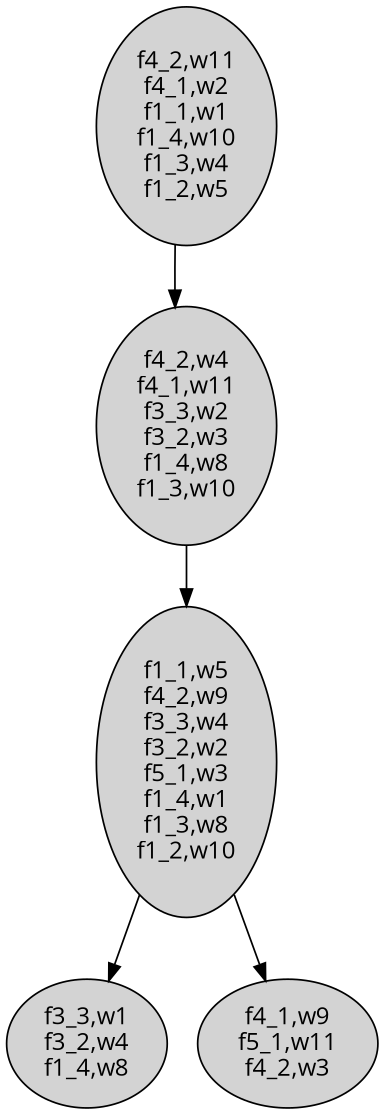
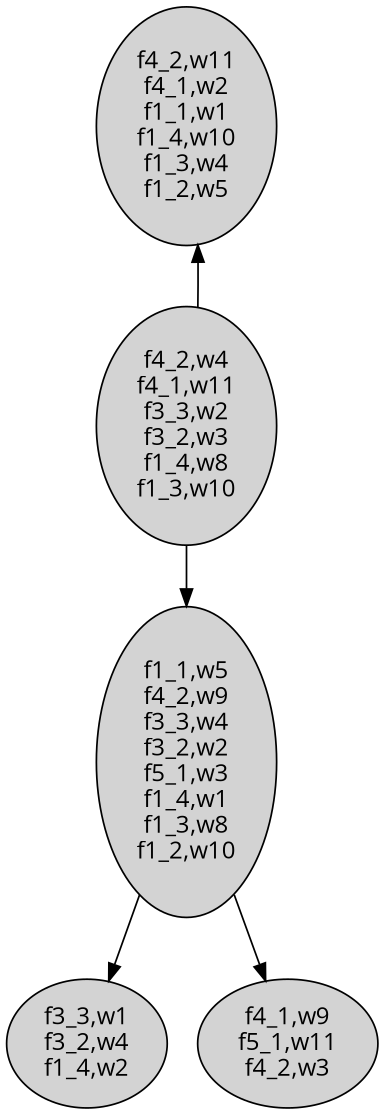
(175, 267) -> (198, 285)
(87, 1044) -> (87, 1044)
